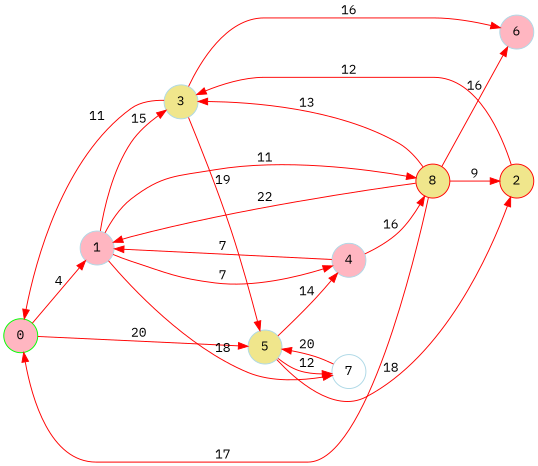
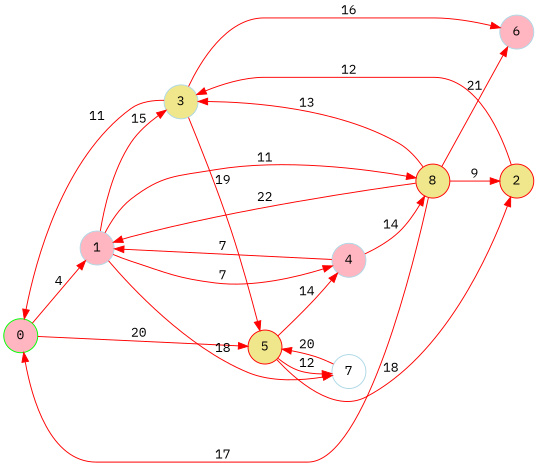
(475, 86) -> (475, 86)
(391, 225) -> (391, 225)
(265, 347) -> (265, 347)
